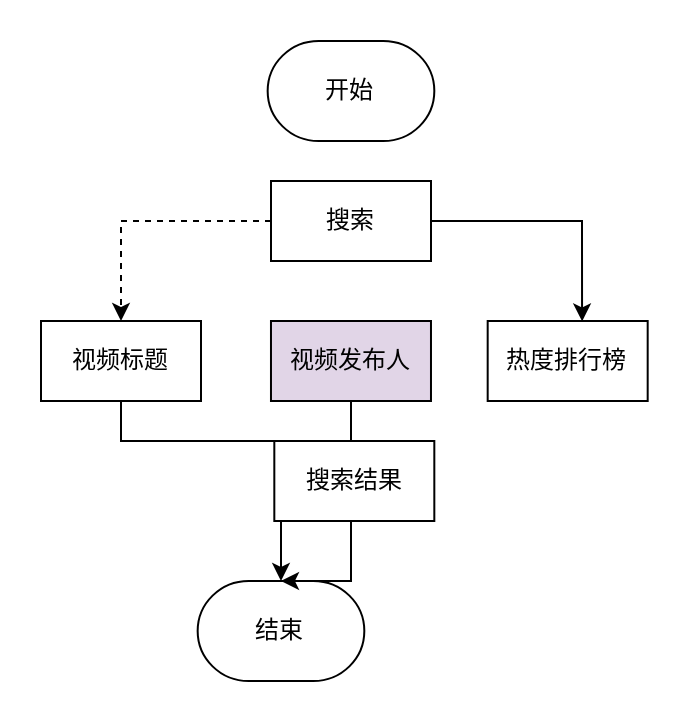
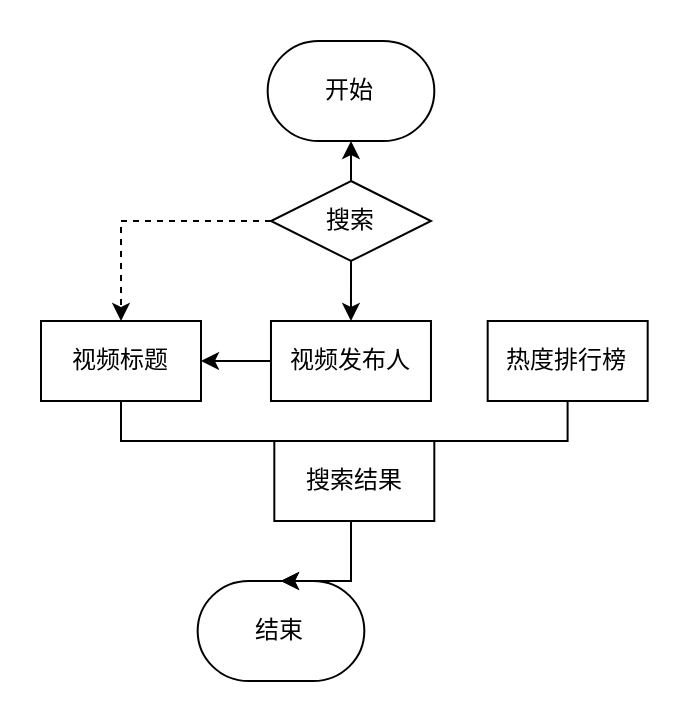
(351, 221) -> (351, 221)
(550, 221) -> (351, 168)
none -> (351, 298)
(351, 361) -> (351, 361)
none -> (520, 441)
(281, 544) -> (232, 361)
